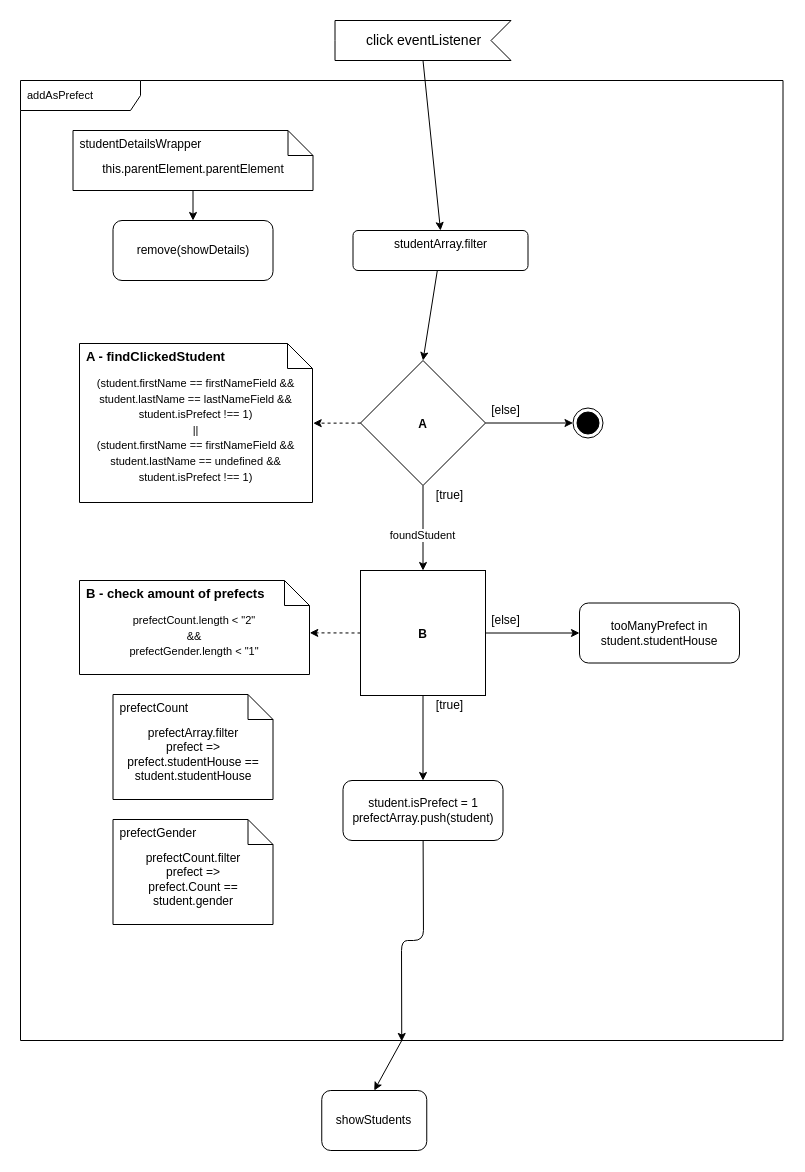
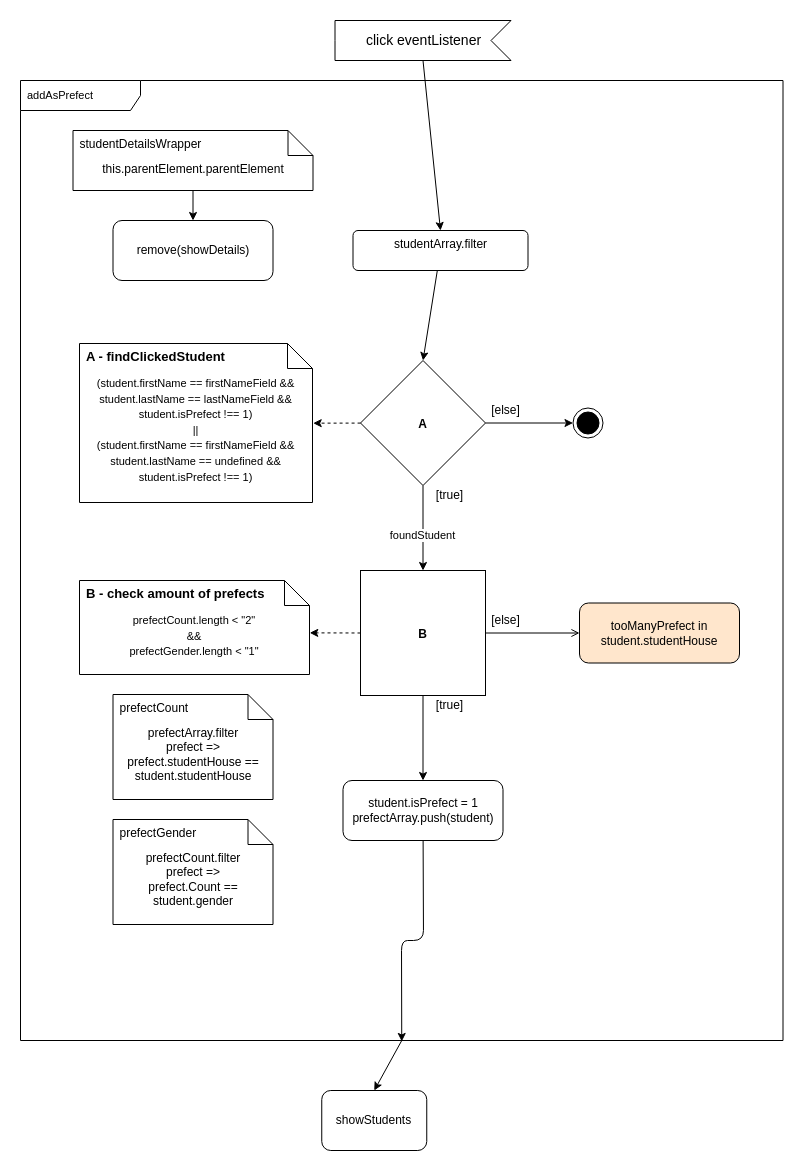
(571, 633) -> (572, 633)
(660, 633) -> (660, 633)
